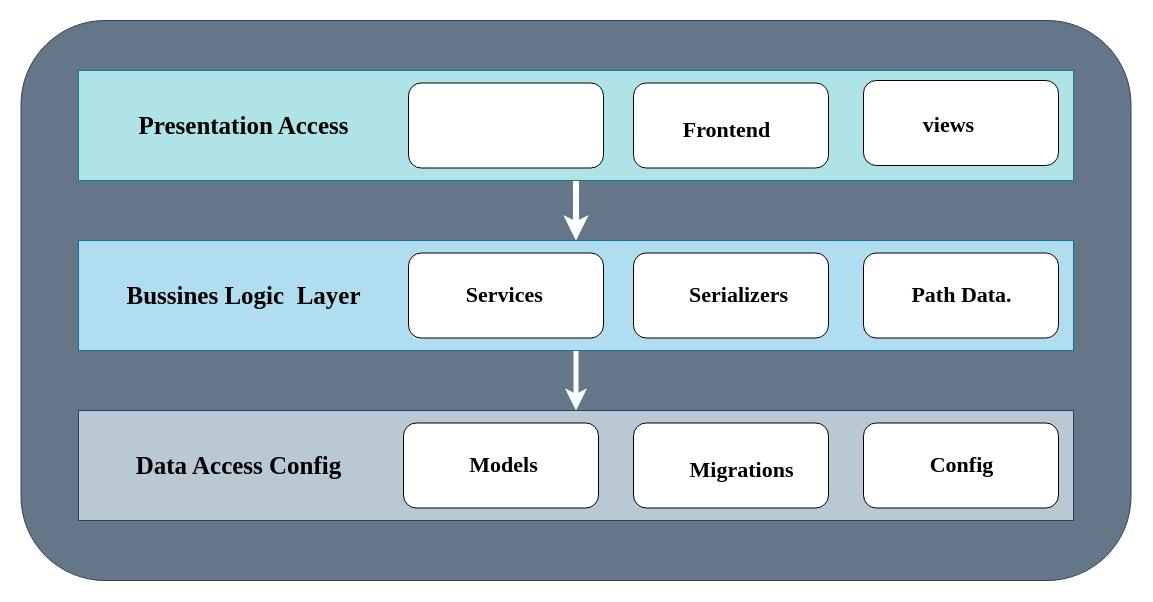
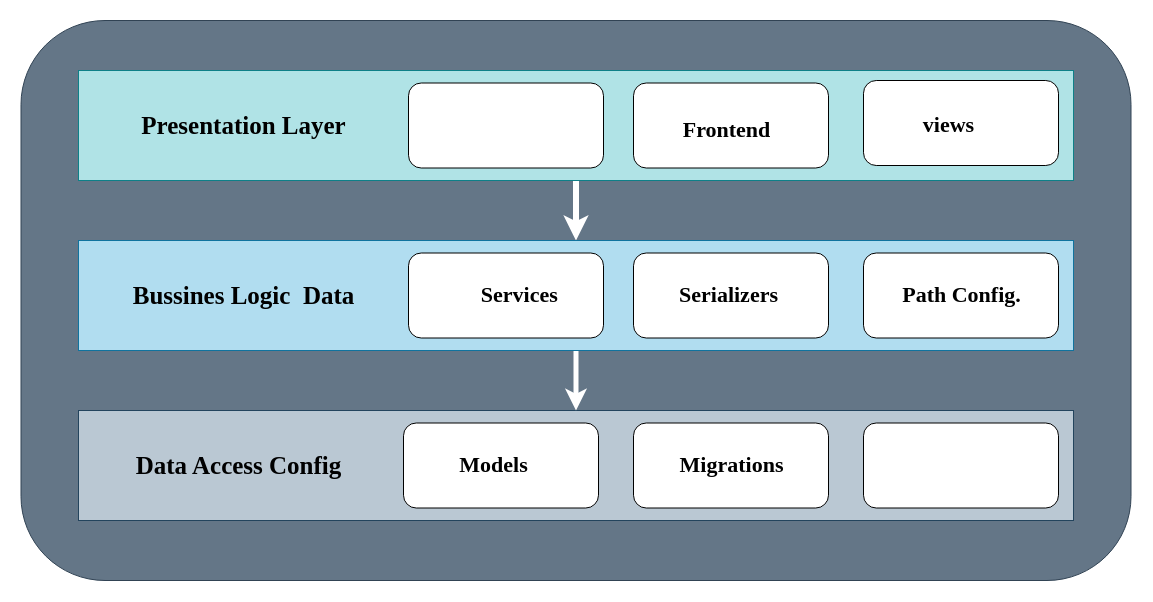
(244, 126) -> (244, 126)
(244, 296) -> (244, 296)
(501, 296) -> (516, 296)
(739, 296) -> (729, 296)
(962, 296) -> (962, 296)
(504, 466) -> (494, 466)
(961, 466) -> none
(741, 471) -> (731, 466)
